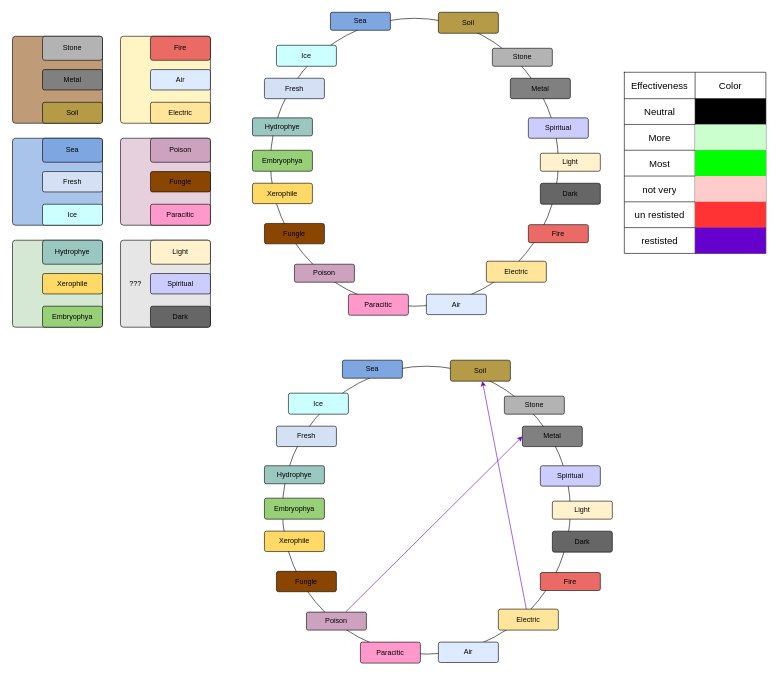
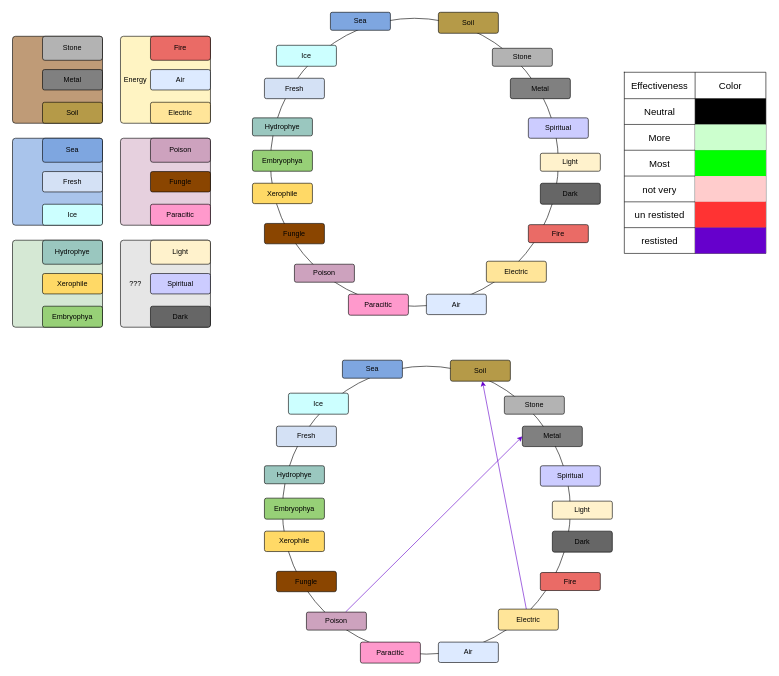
none -> (135, 80)
